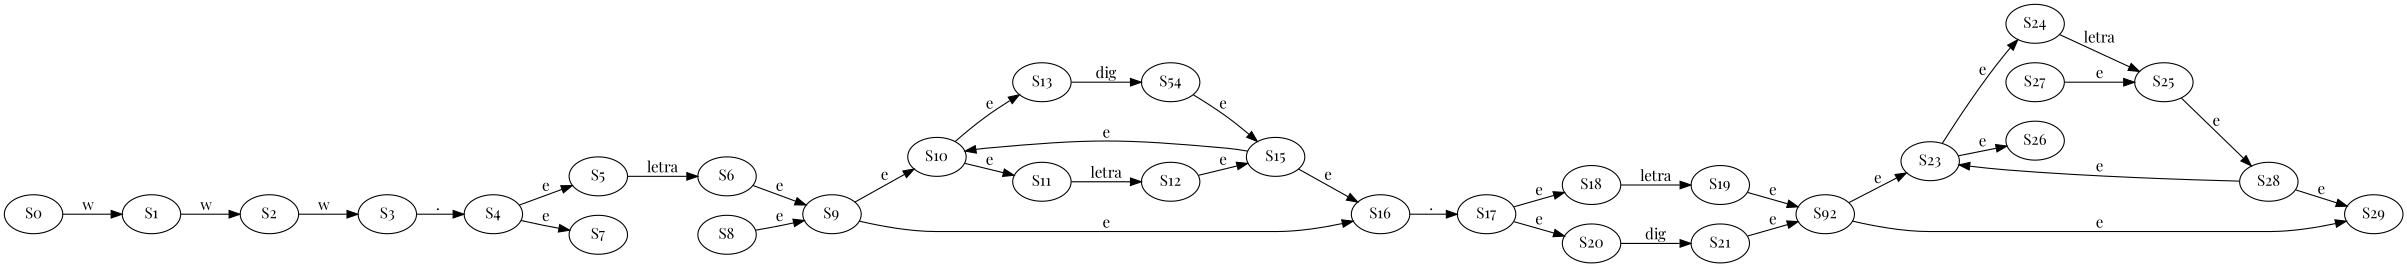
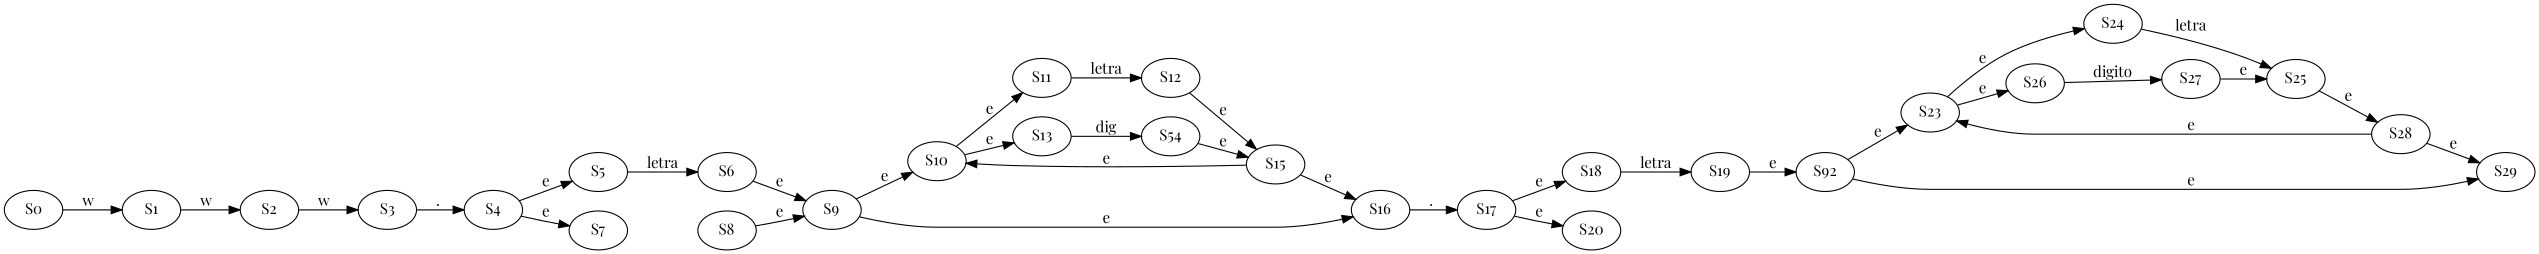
none -> (2107, 81)
(1720, 243) -> none
